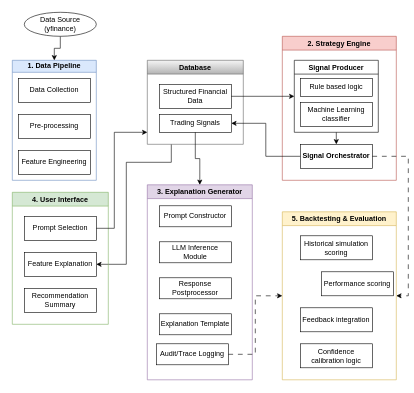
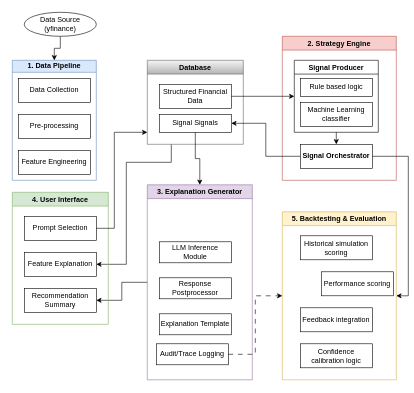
(195, 123) -> (195, 123)
(408, 214) -> (408, 214)
(195, 216) -> none
none -> (122, 282)
